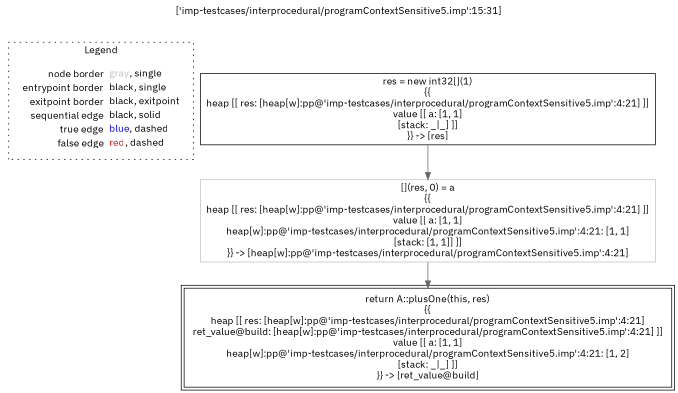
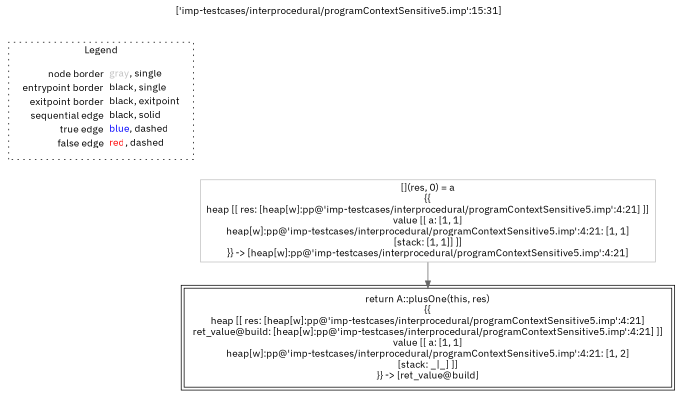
(428, 109) -> none
